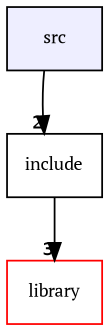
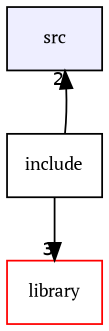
(43, 93) -> (66, 111)
